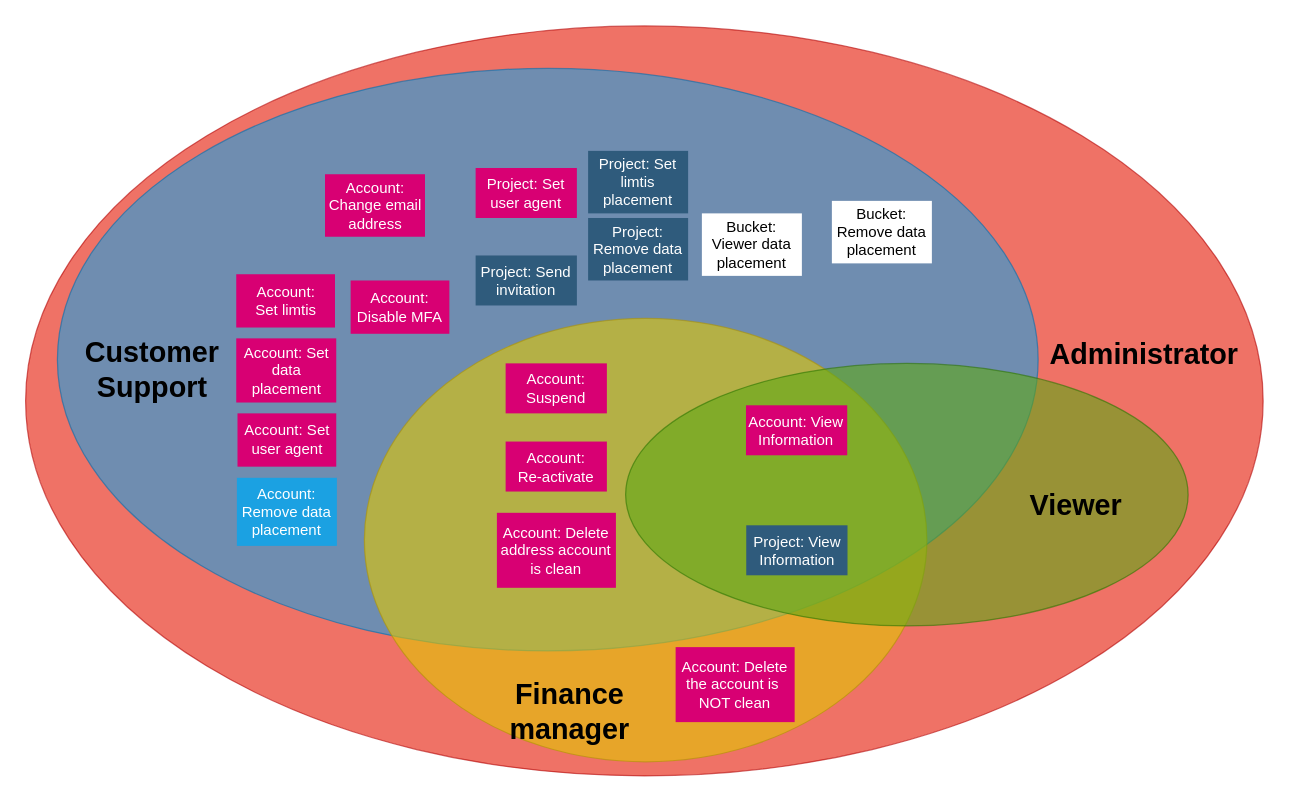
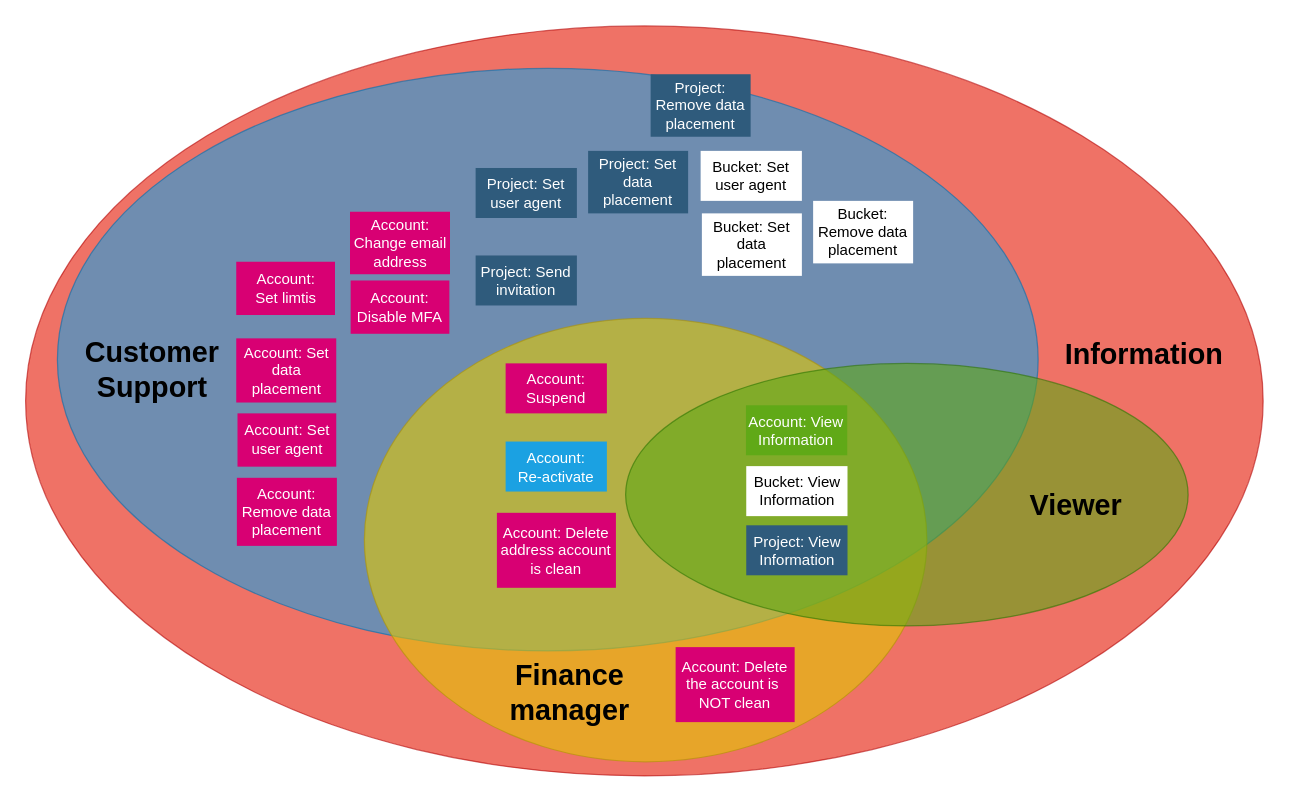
none -> (751, 176)
(638, 182) -> (638, 182)
(526, 193) -> (526, 193)
(375, 205) -> (400, 243)
(882, 232) -> (863, 232)
(752, 244) -> (752, 244)
(638, 249) -> (701, 105)
(286, 301) -> (286, 288)
(1144, 354) -> (1144, 354)
(797, 430) -> (797, 430)
(556, 466) -> (556, 466)
none -> (797, 491)
(287, 512) -> (287, 512)
(570, 712) -> (570, 693)
